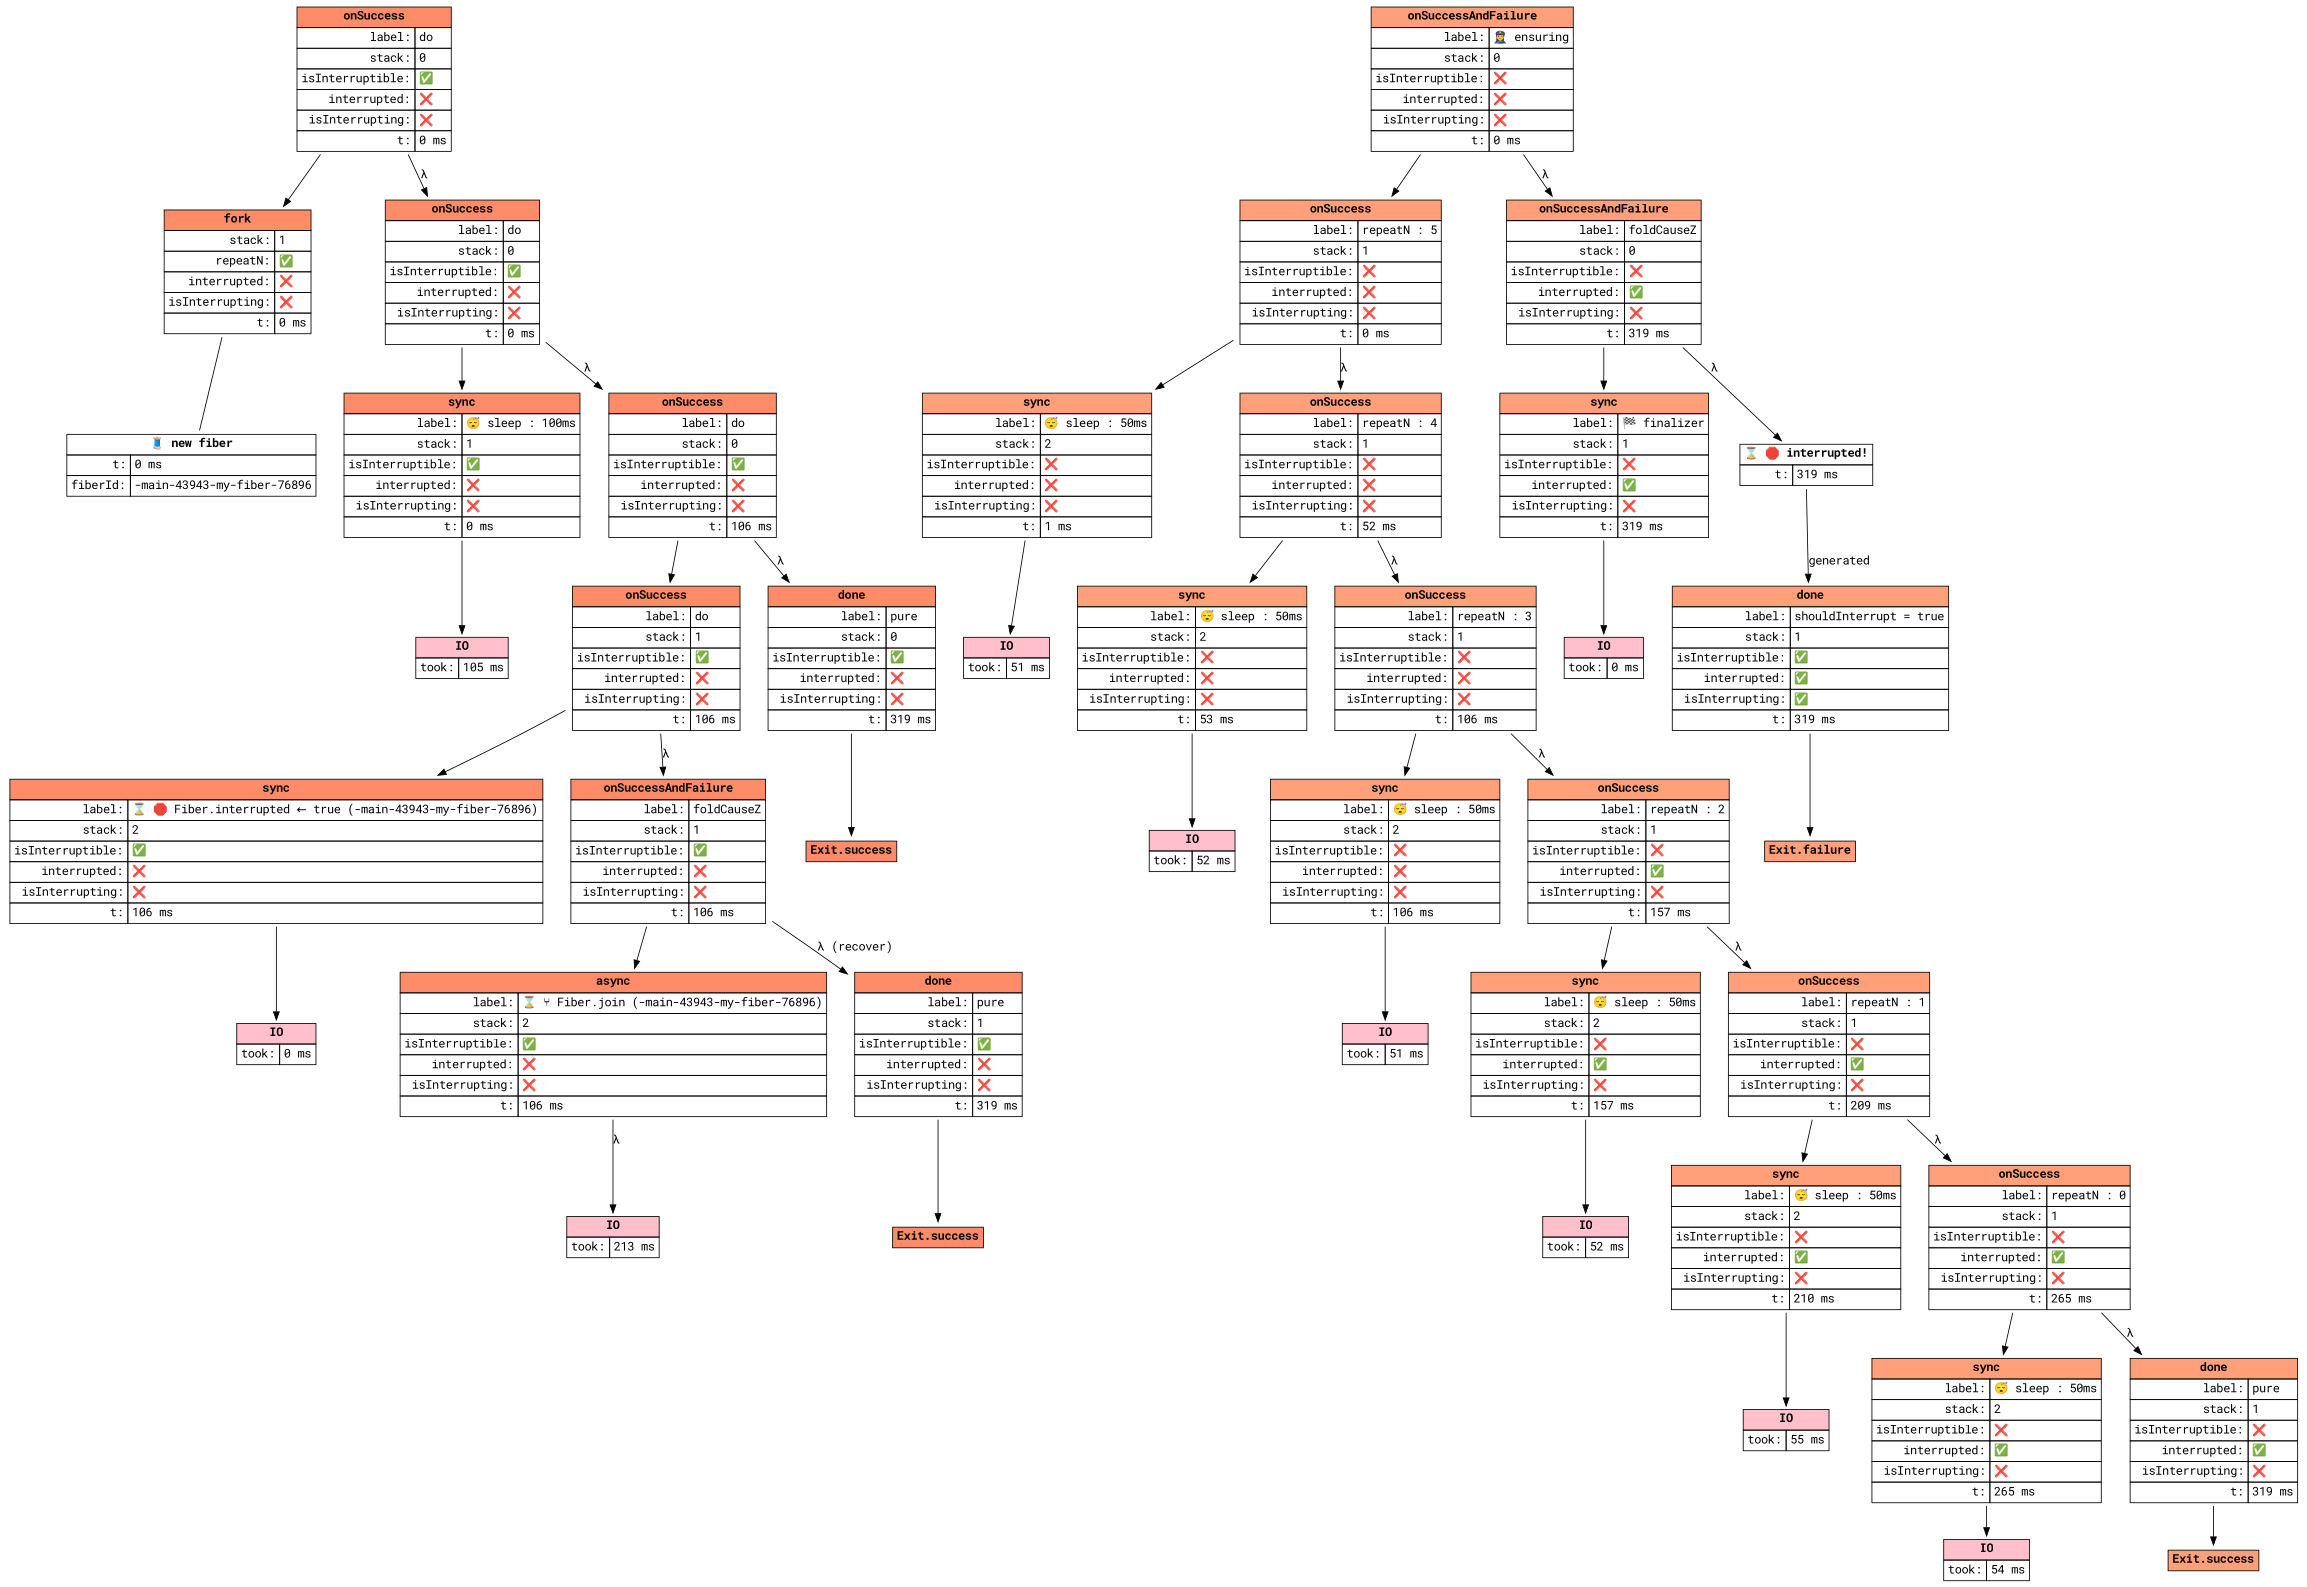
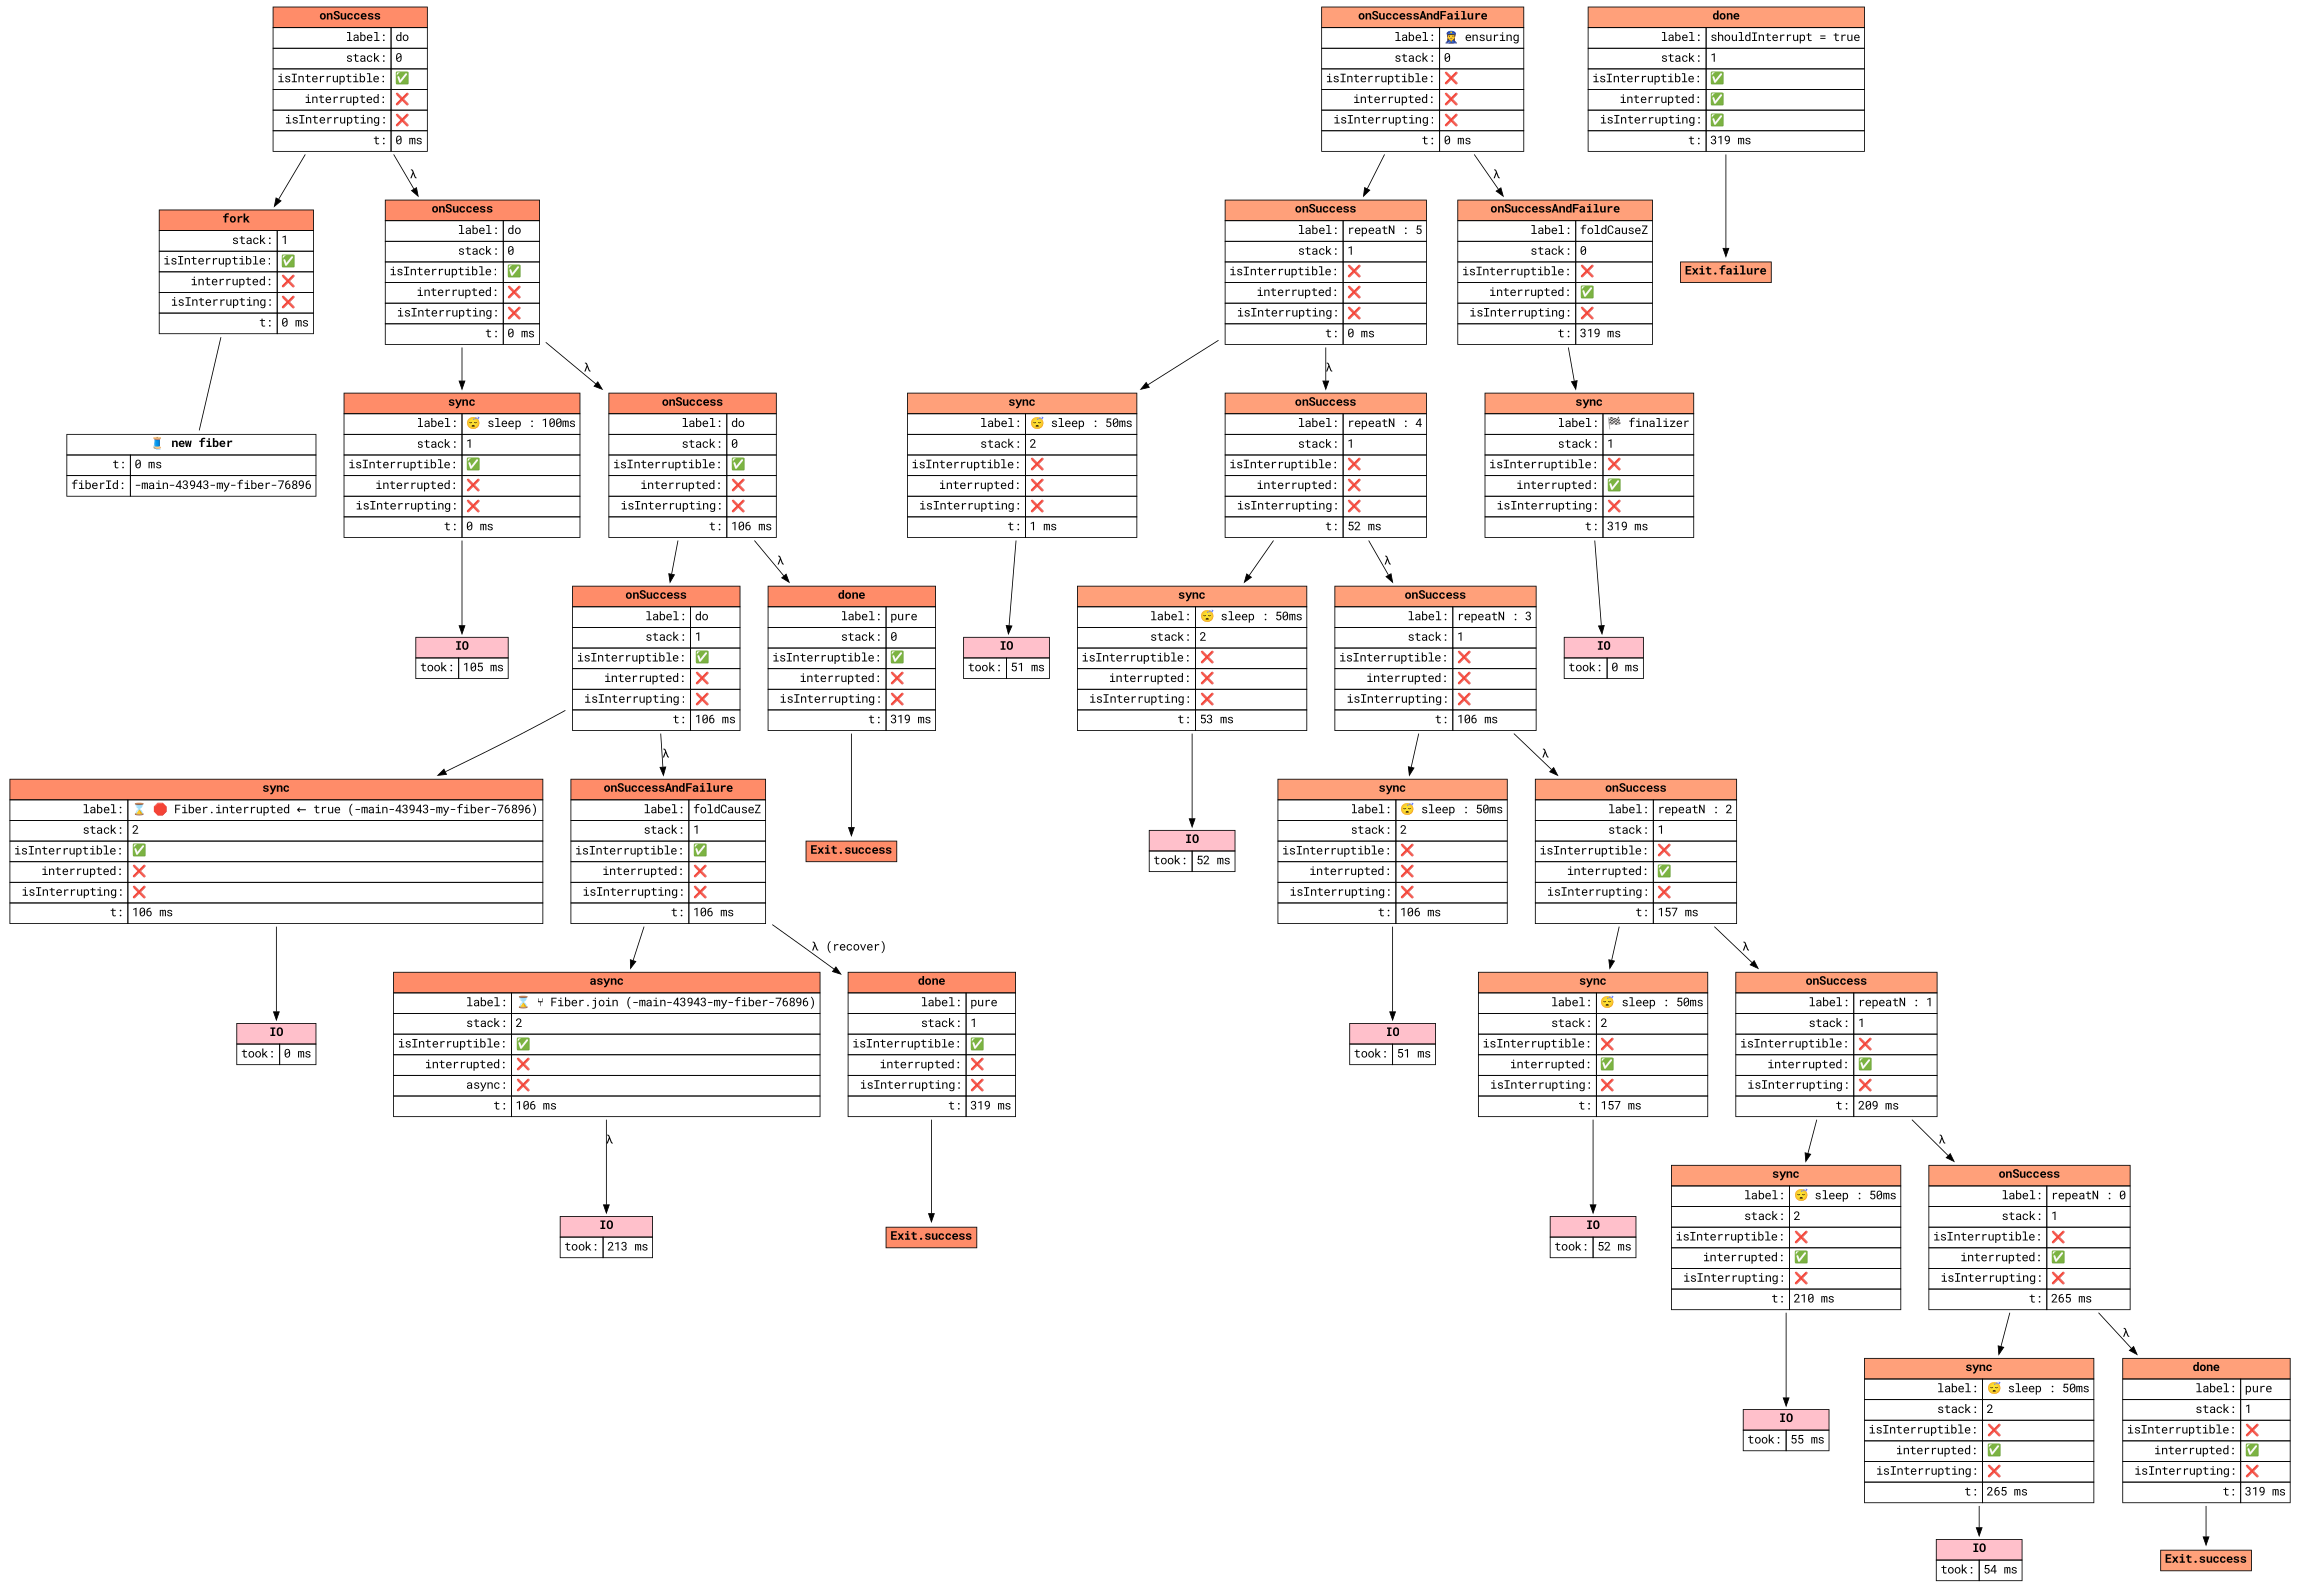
(243, 261) -> (218, 261)
(1806, 465) -> none
(463, 1085) -> (487, 1085)
